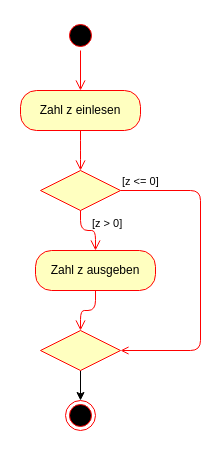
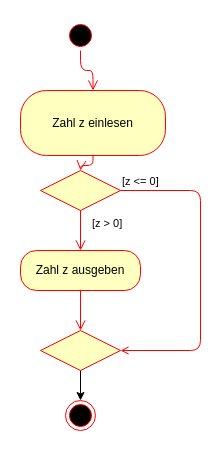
(81, 111) -> (93, 123)
(96, 271) -> (81, 271)
